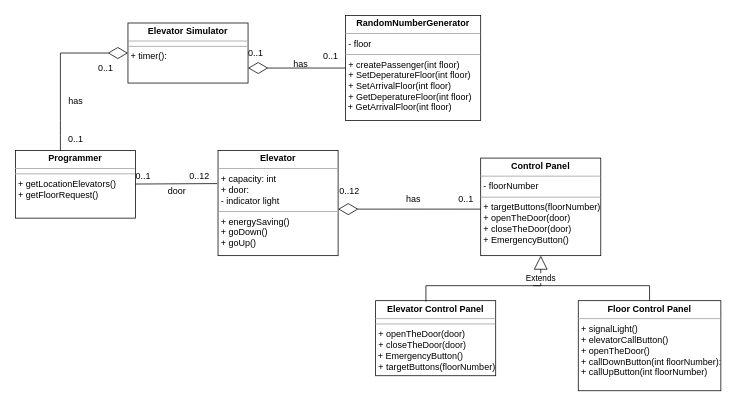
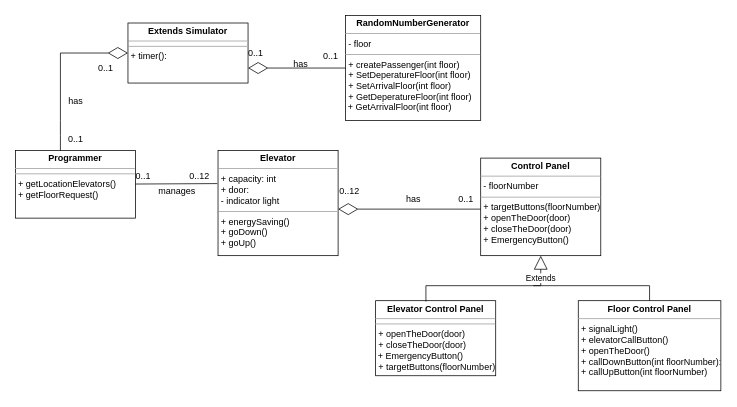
(169, 34) -> (167, 34)
(177, 192) -> (177, 192)
